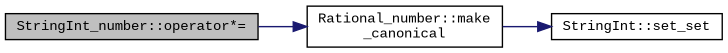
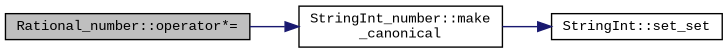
(132, 27) -> (128, 27)
(405, 27) -> (401, 27)
